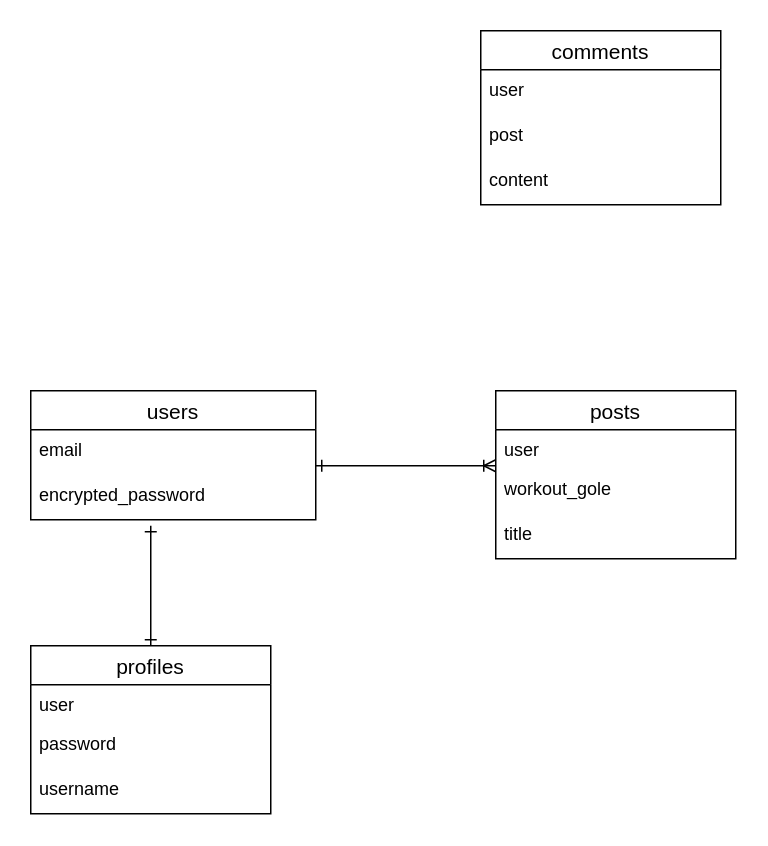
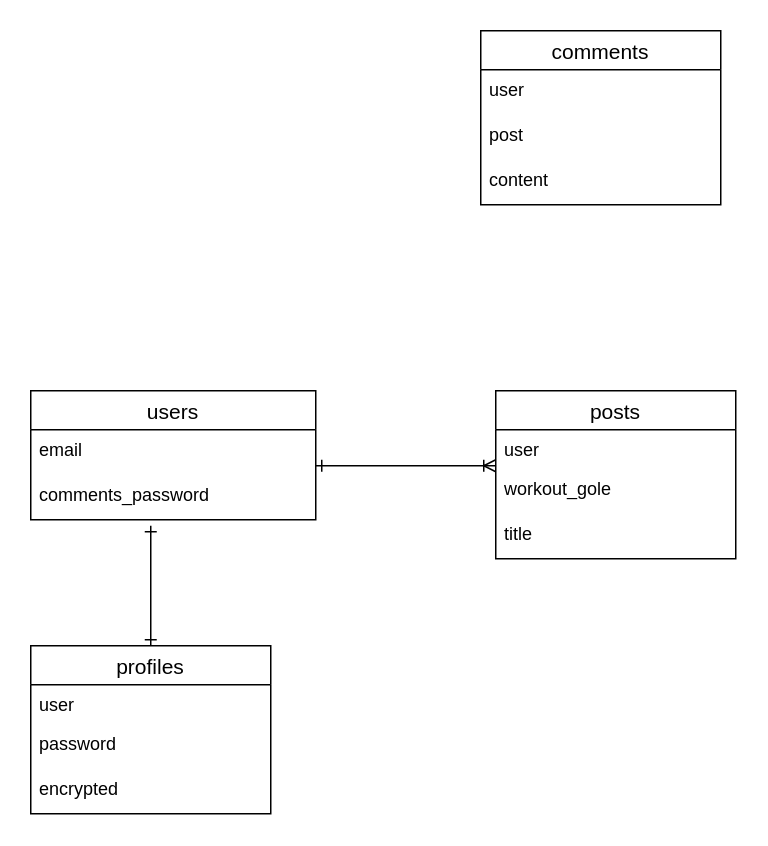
(130, 495) -> (125, 495)
(79, 789) -> (84, 789)
